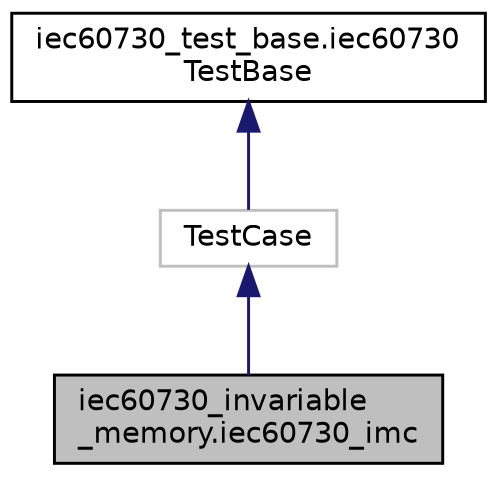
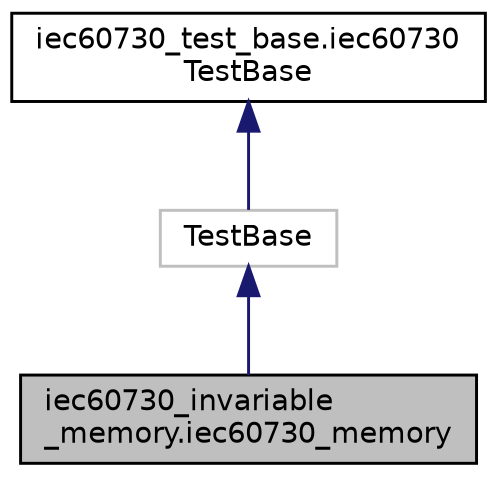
(249, 238) -> (249, 238)
(249, 419) -> (249, 419)
